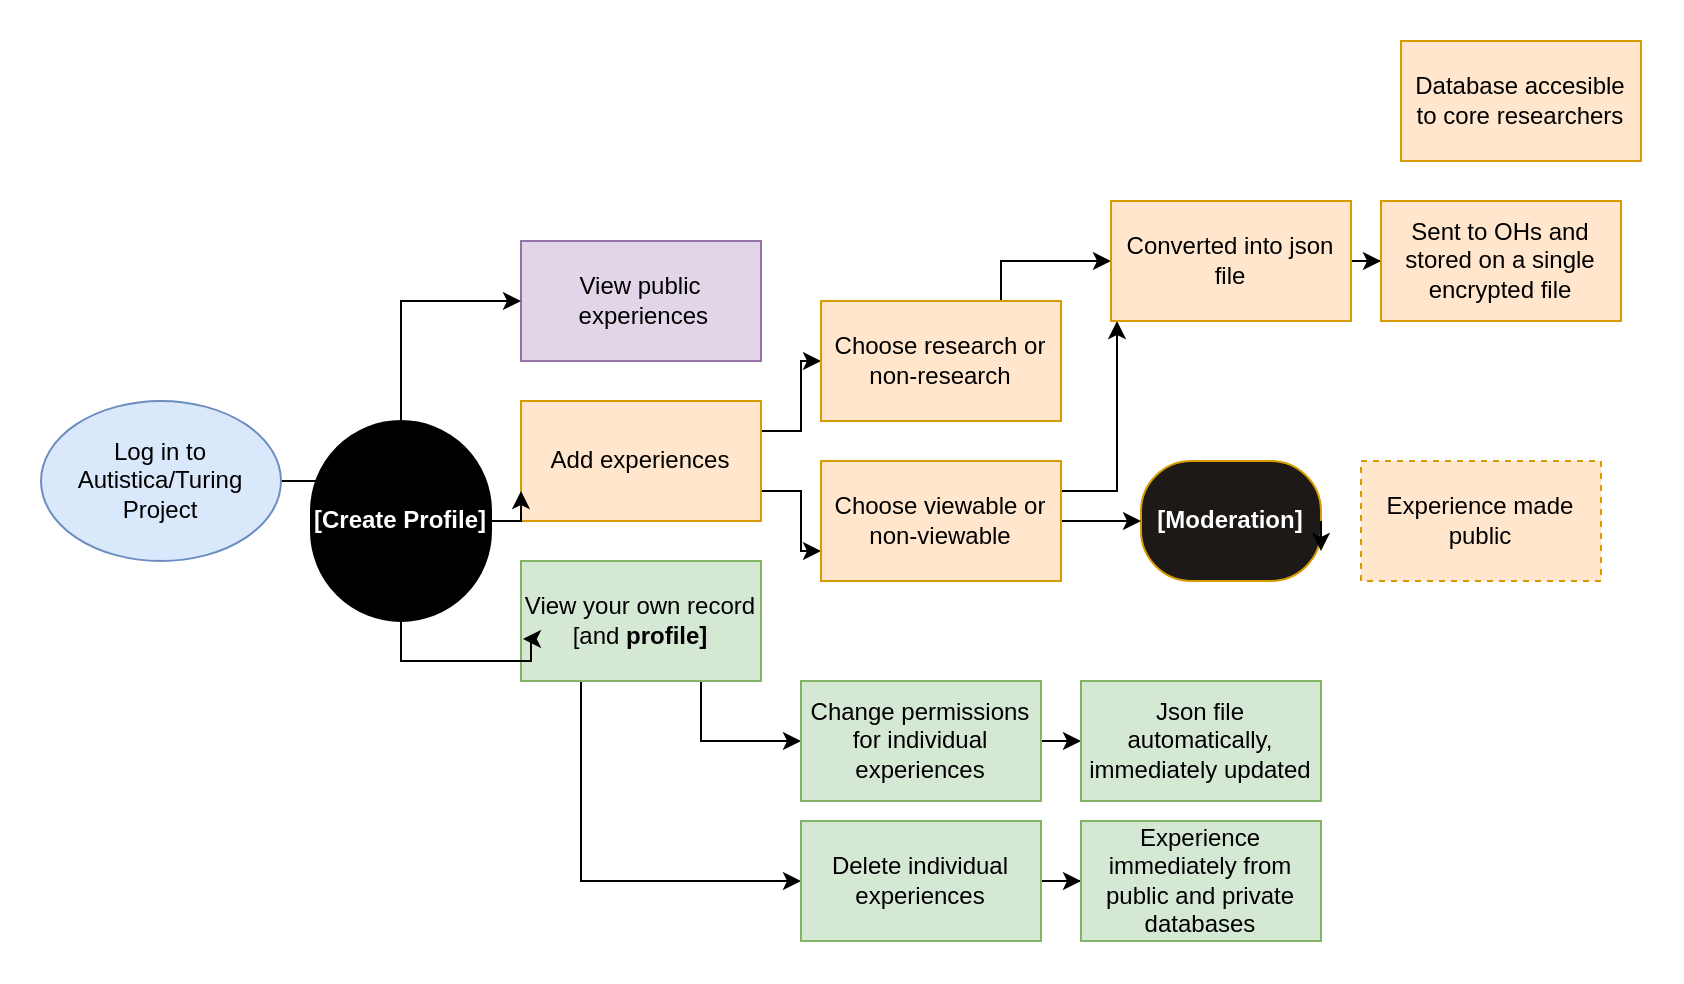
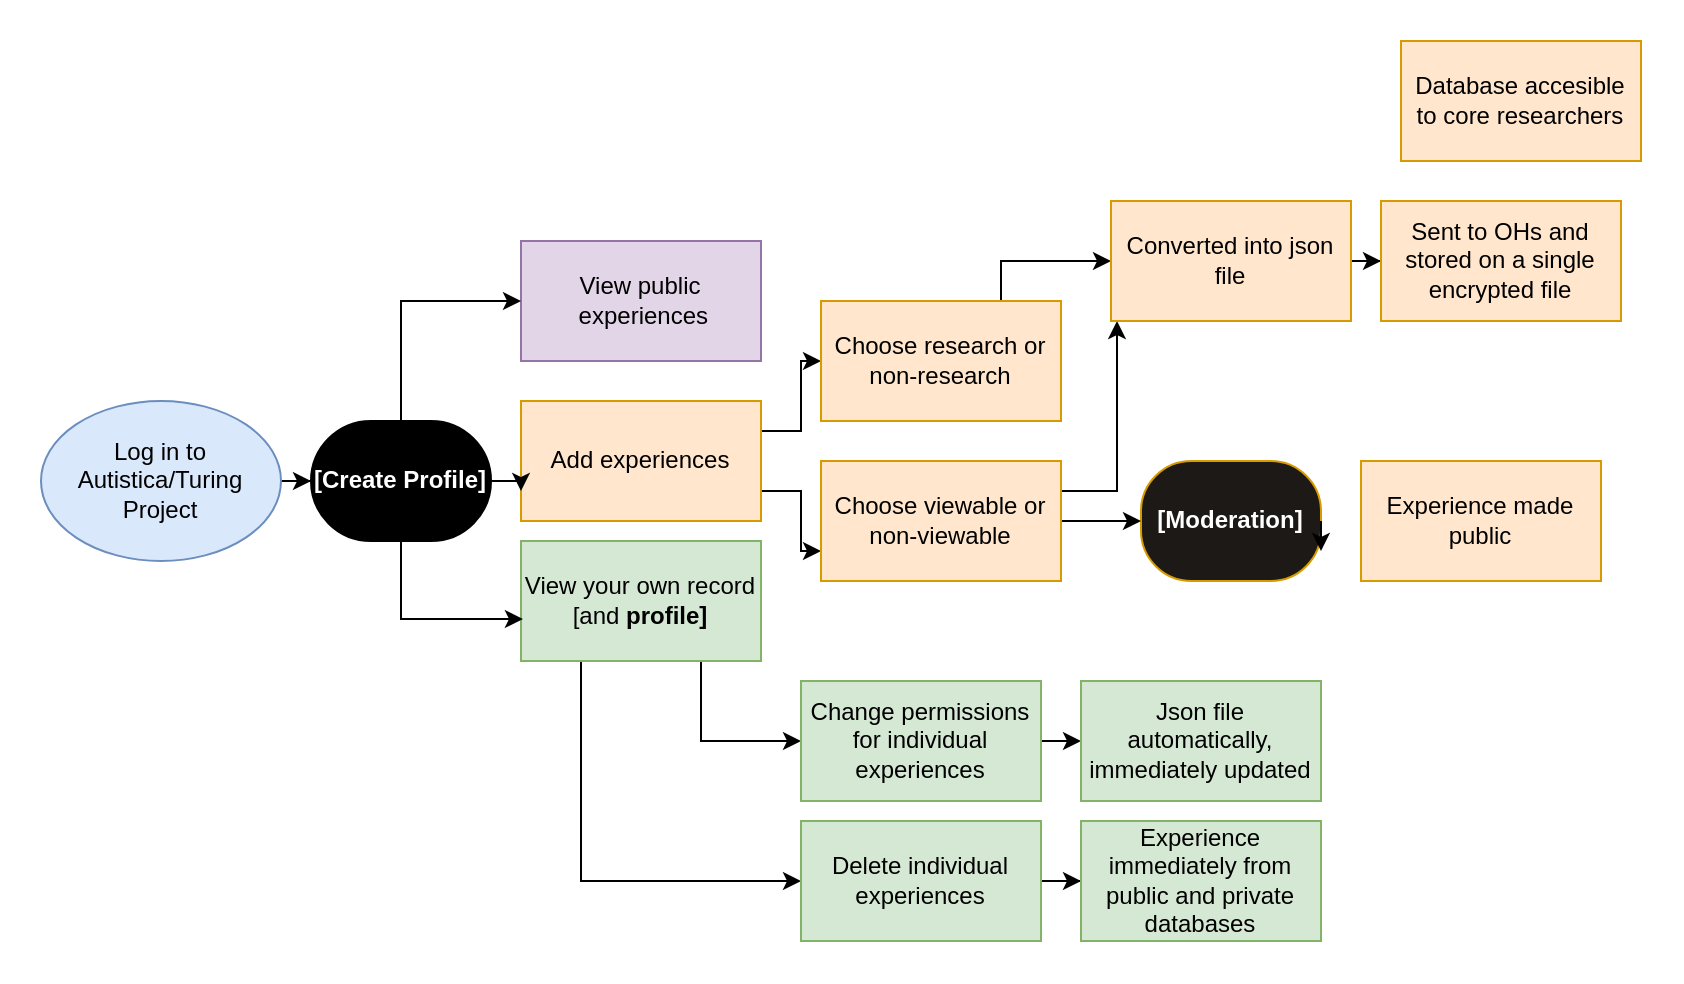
(401, 521) -> (401, 481)
(1481, 521) -> (1481, 521)
(641, 621) -> (641, 601)
